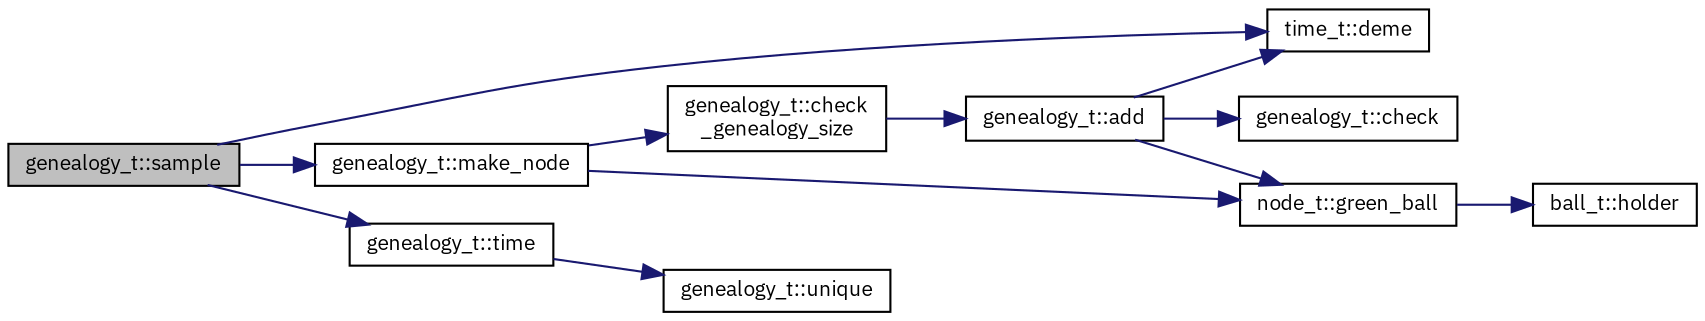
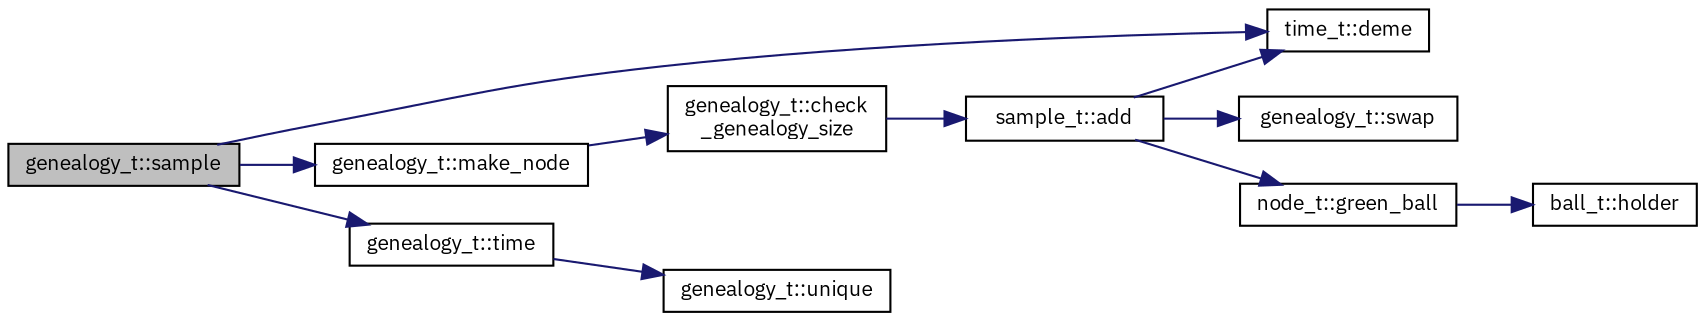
(1065, 119) -> (1065, 119)
(1348, 119) -> (1348, 119)
(903, 185) -> none
